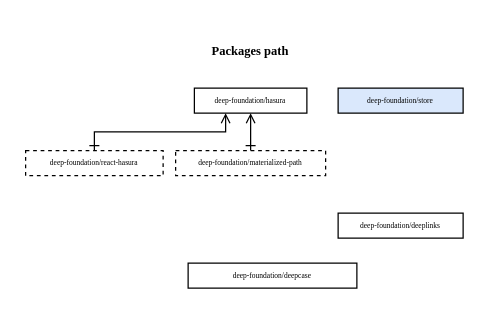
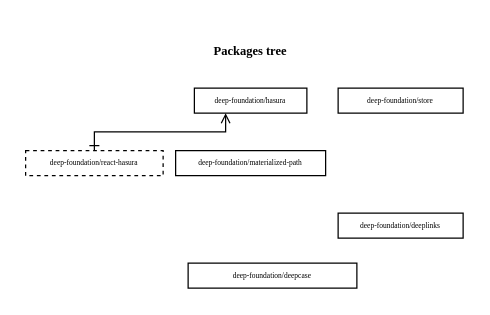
(251, 51) -> (251, 51)
(401, 101) -> (401, 101)
(251, 130) -> none
(251, 163) -> (251, 163)
